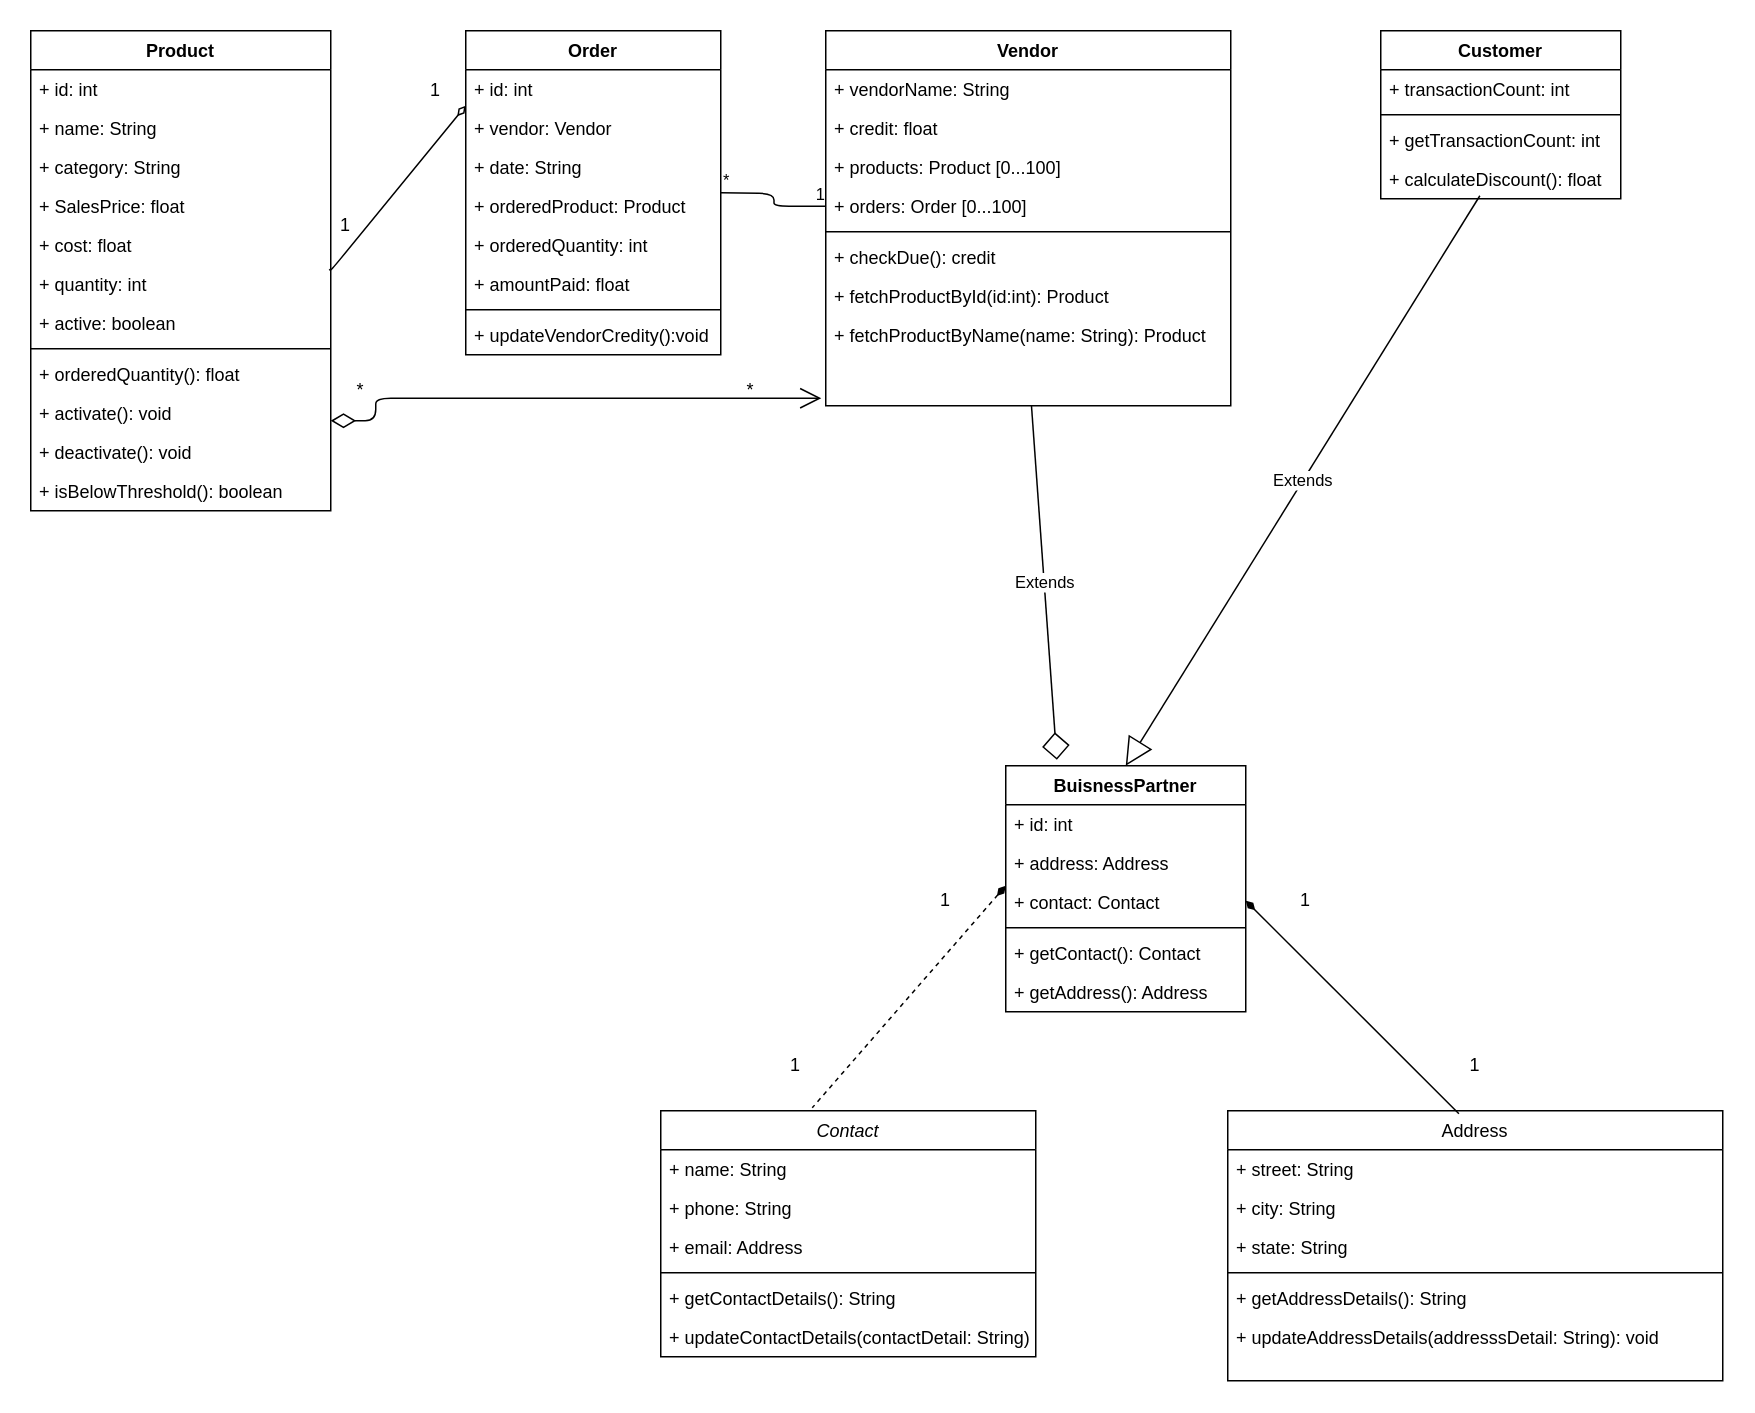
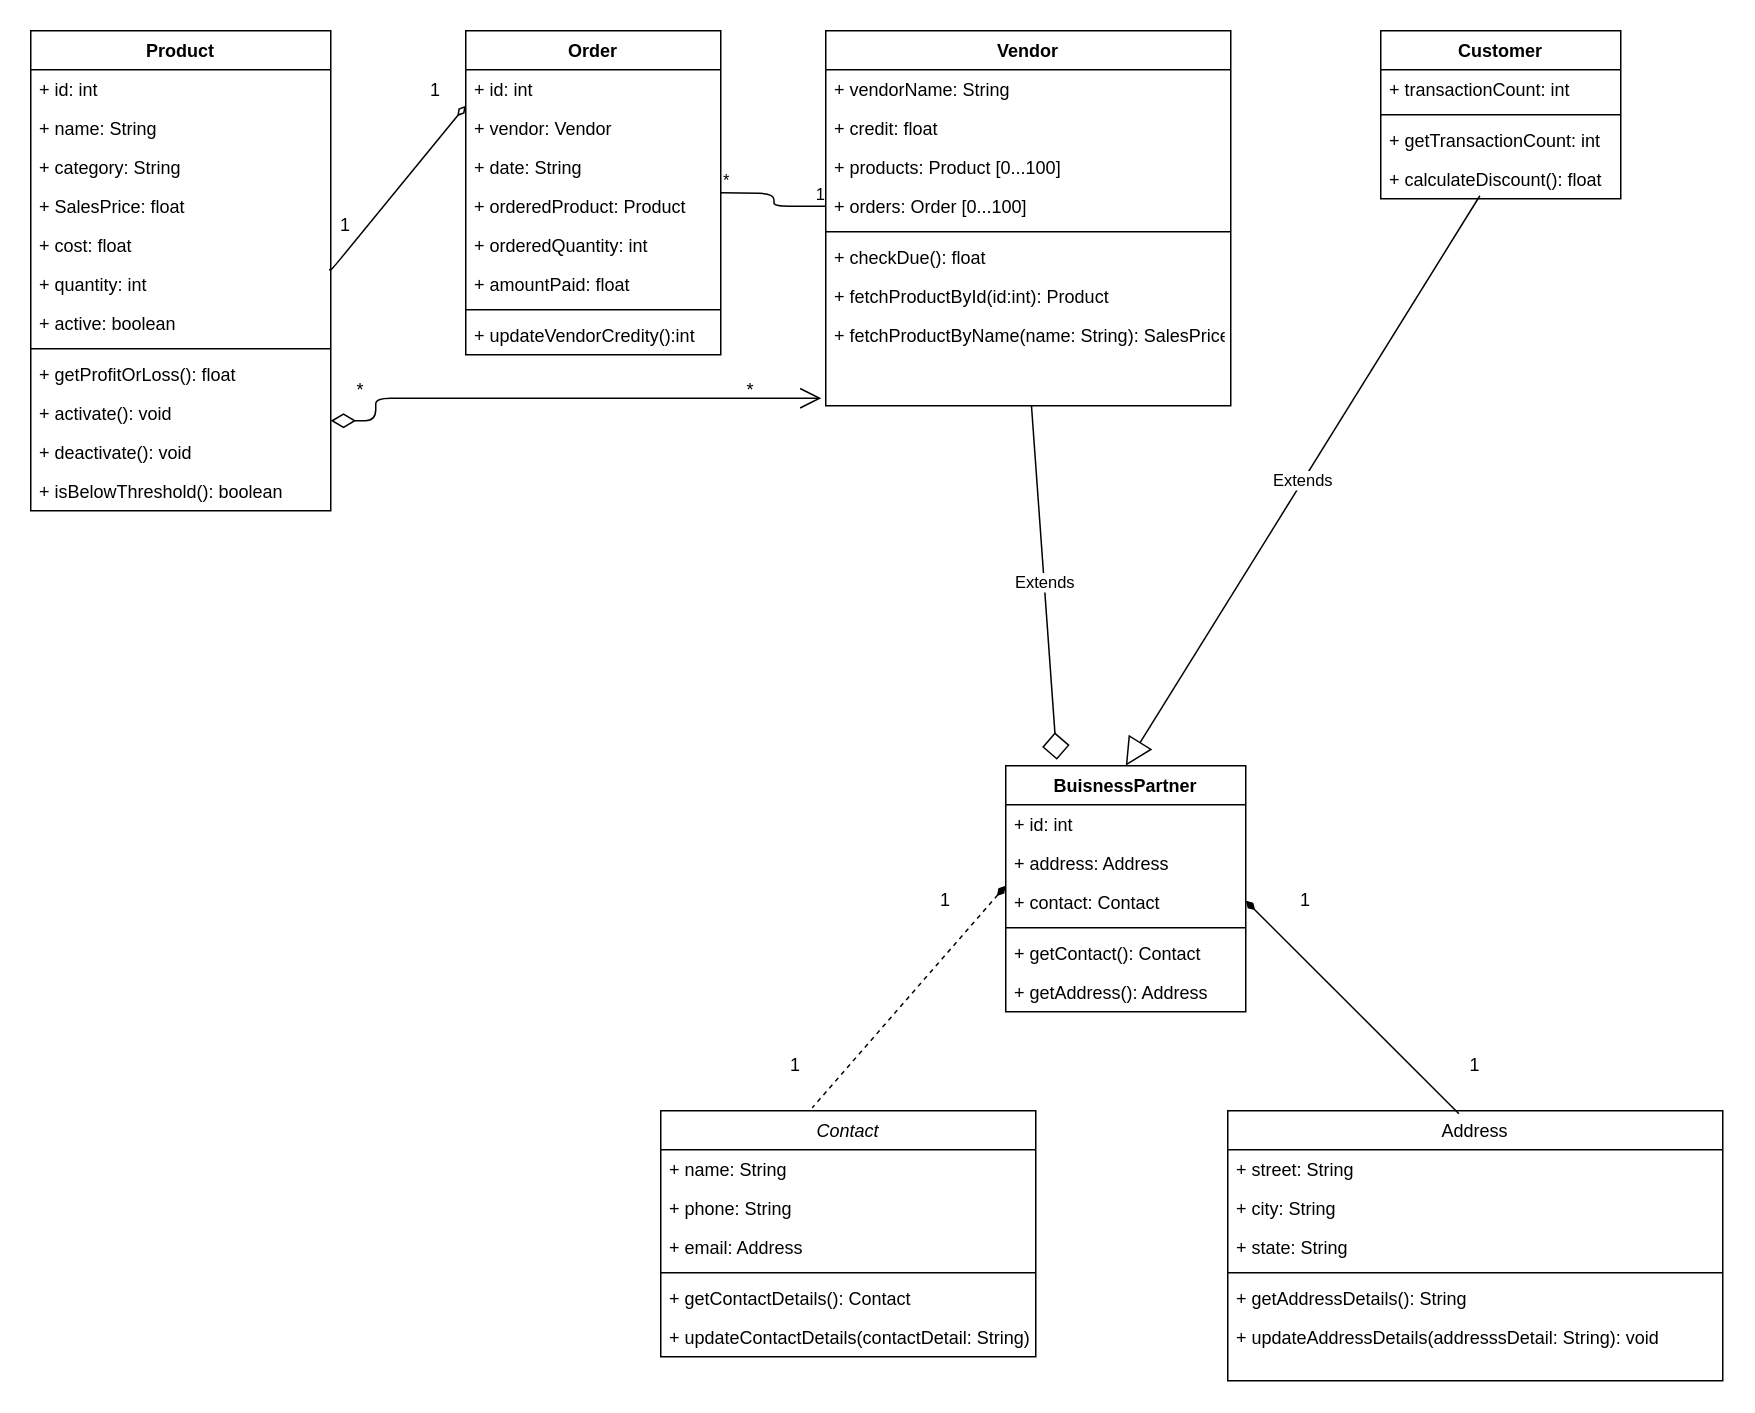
(925, 258) -> (920, 258)
(606, 336) -> (601, 336)
(1037, 336) -> (1047, 336)
(158, 375) -> (158, 375)
(801, 1299) -> (809, 1299)
